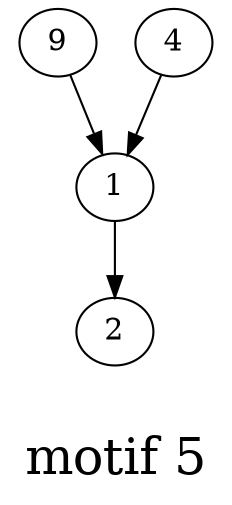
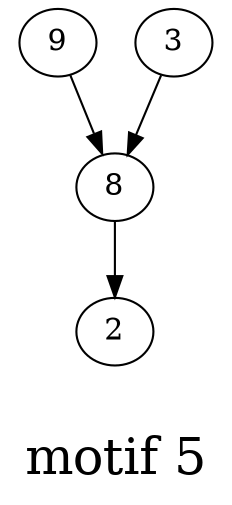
(174, 43) -> (174, 43)
(115, 187) -> (115, 187)
